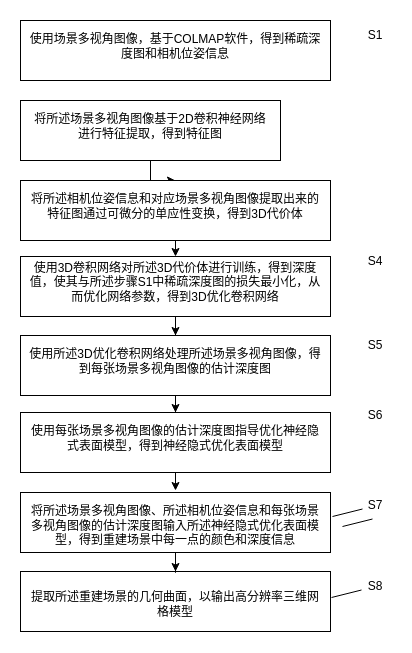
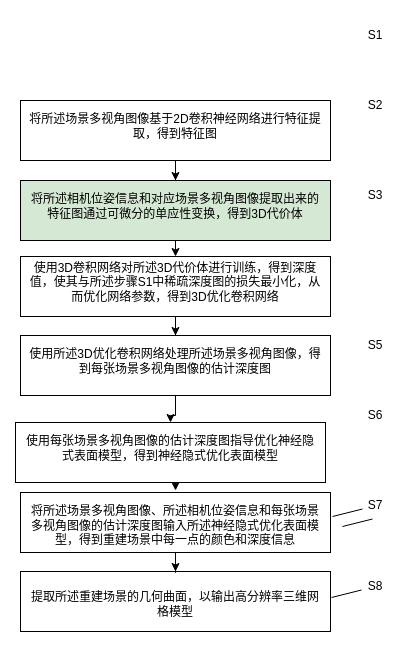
(176, 51) -> none
none -> (376, 106)
(151, 131) -> (176, 131)
none -> (376, 196)
(176, 211) -> (176, 211)
(376, 262) -> none
(176, 443) -> (171, 453)
